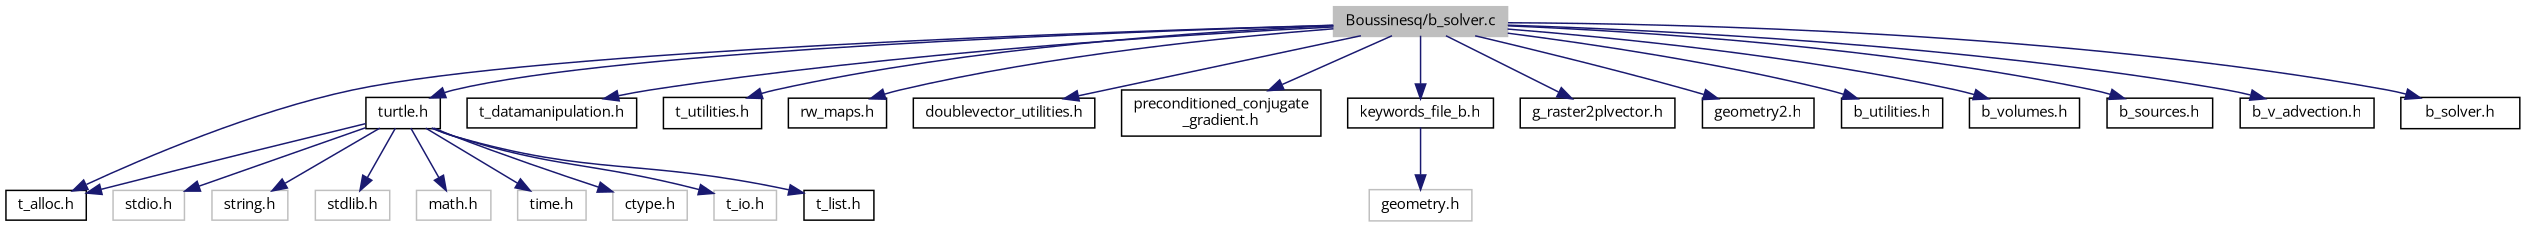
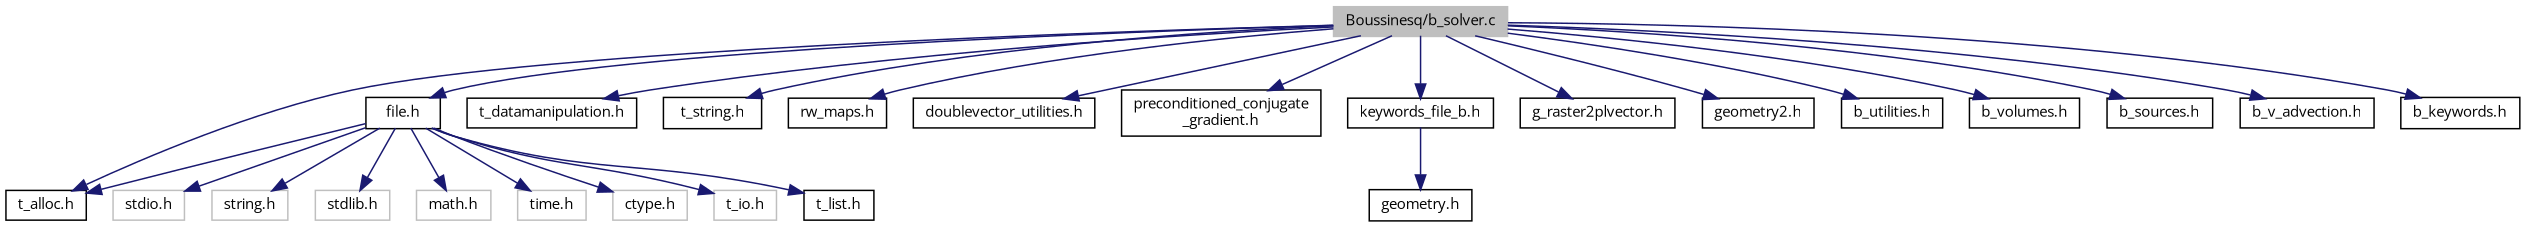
(403, 113) -> (403, 113)
(713, 113) -> (713, 113)
(2460, 113) -> (2460, 113)
(1421, 205) -> (1421, 205)
